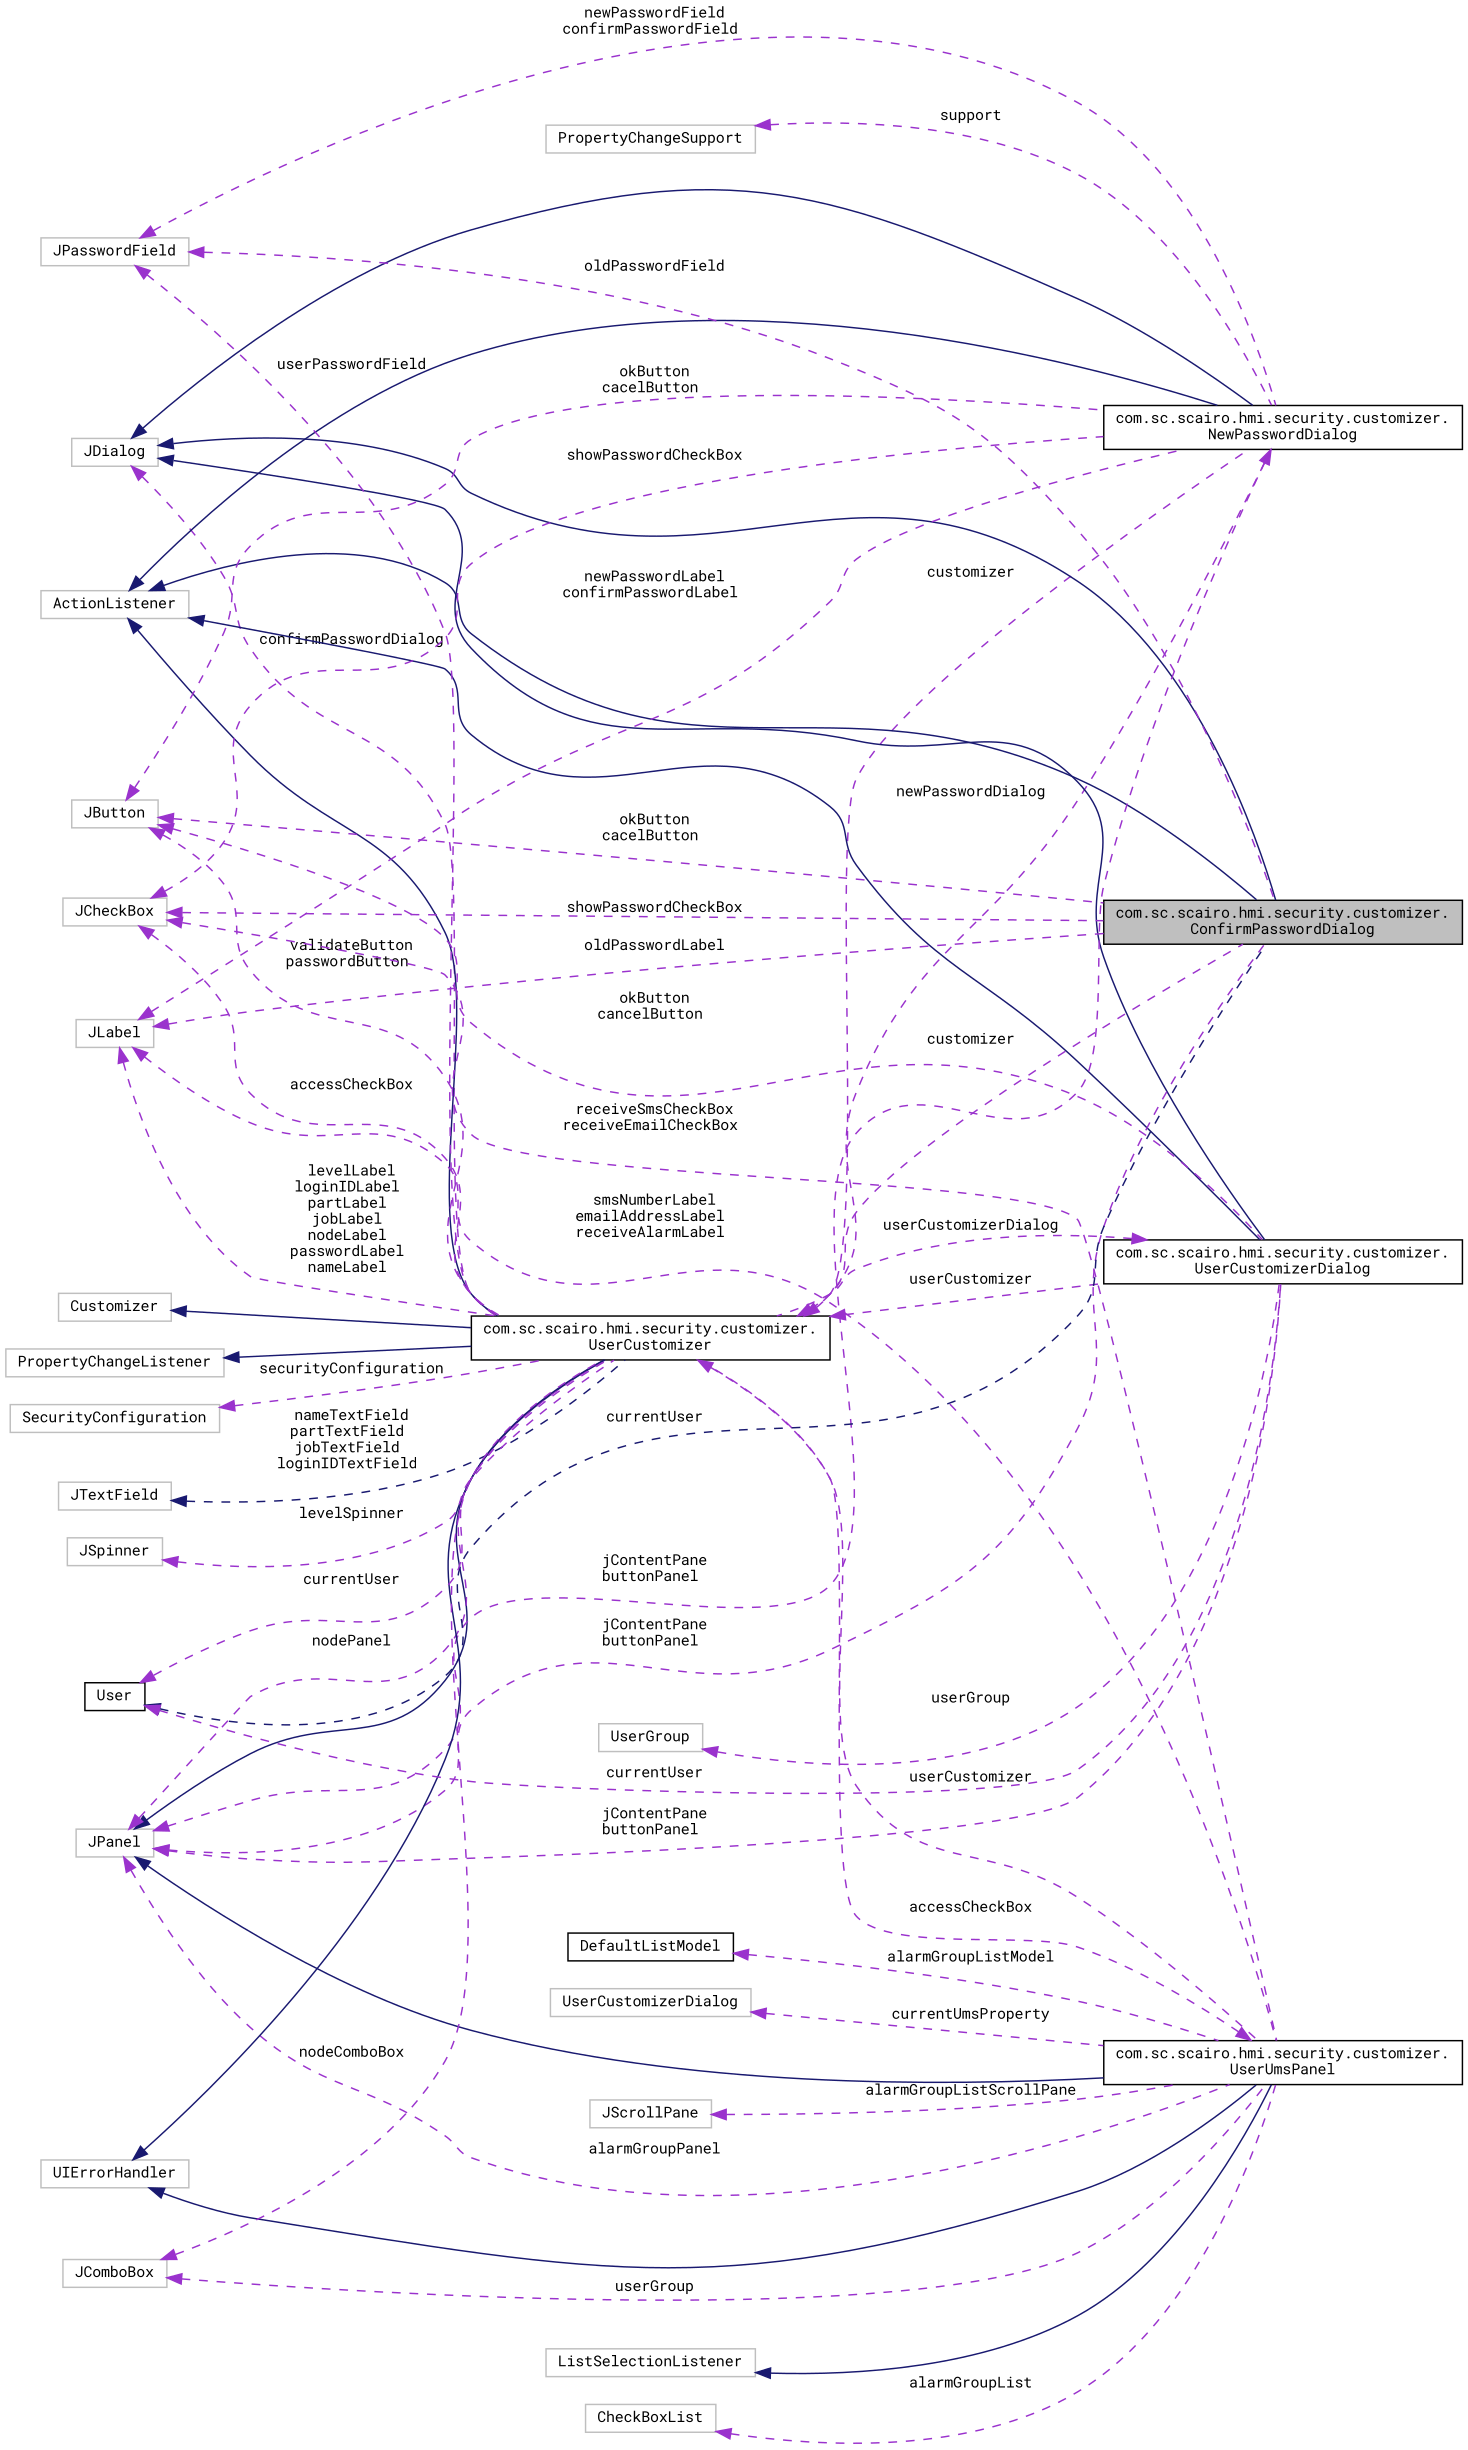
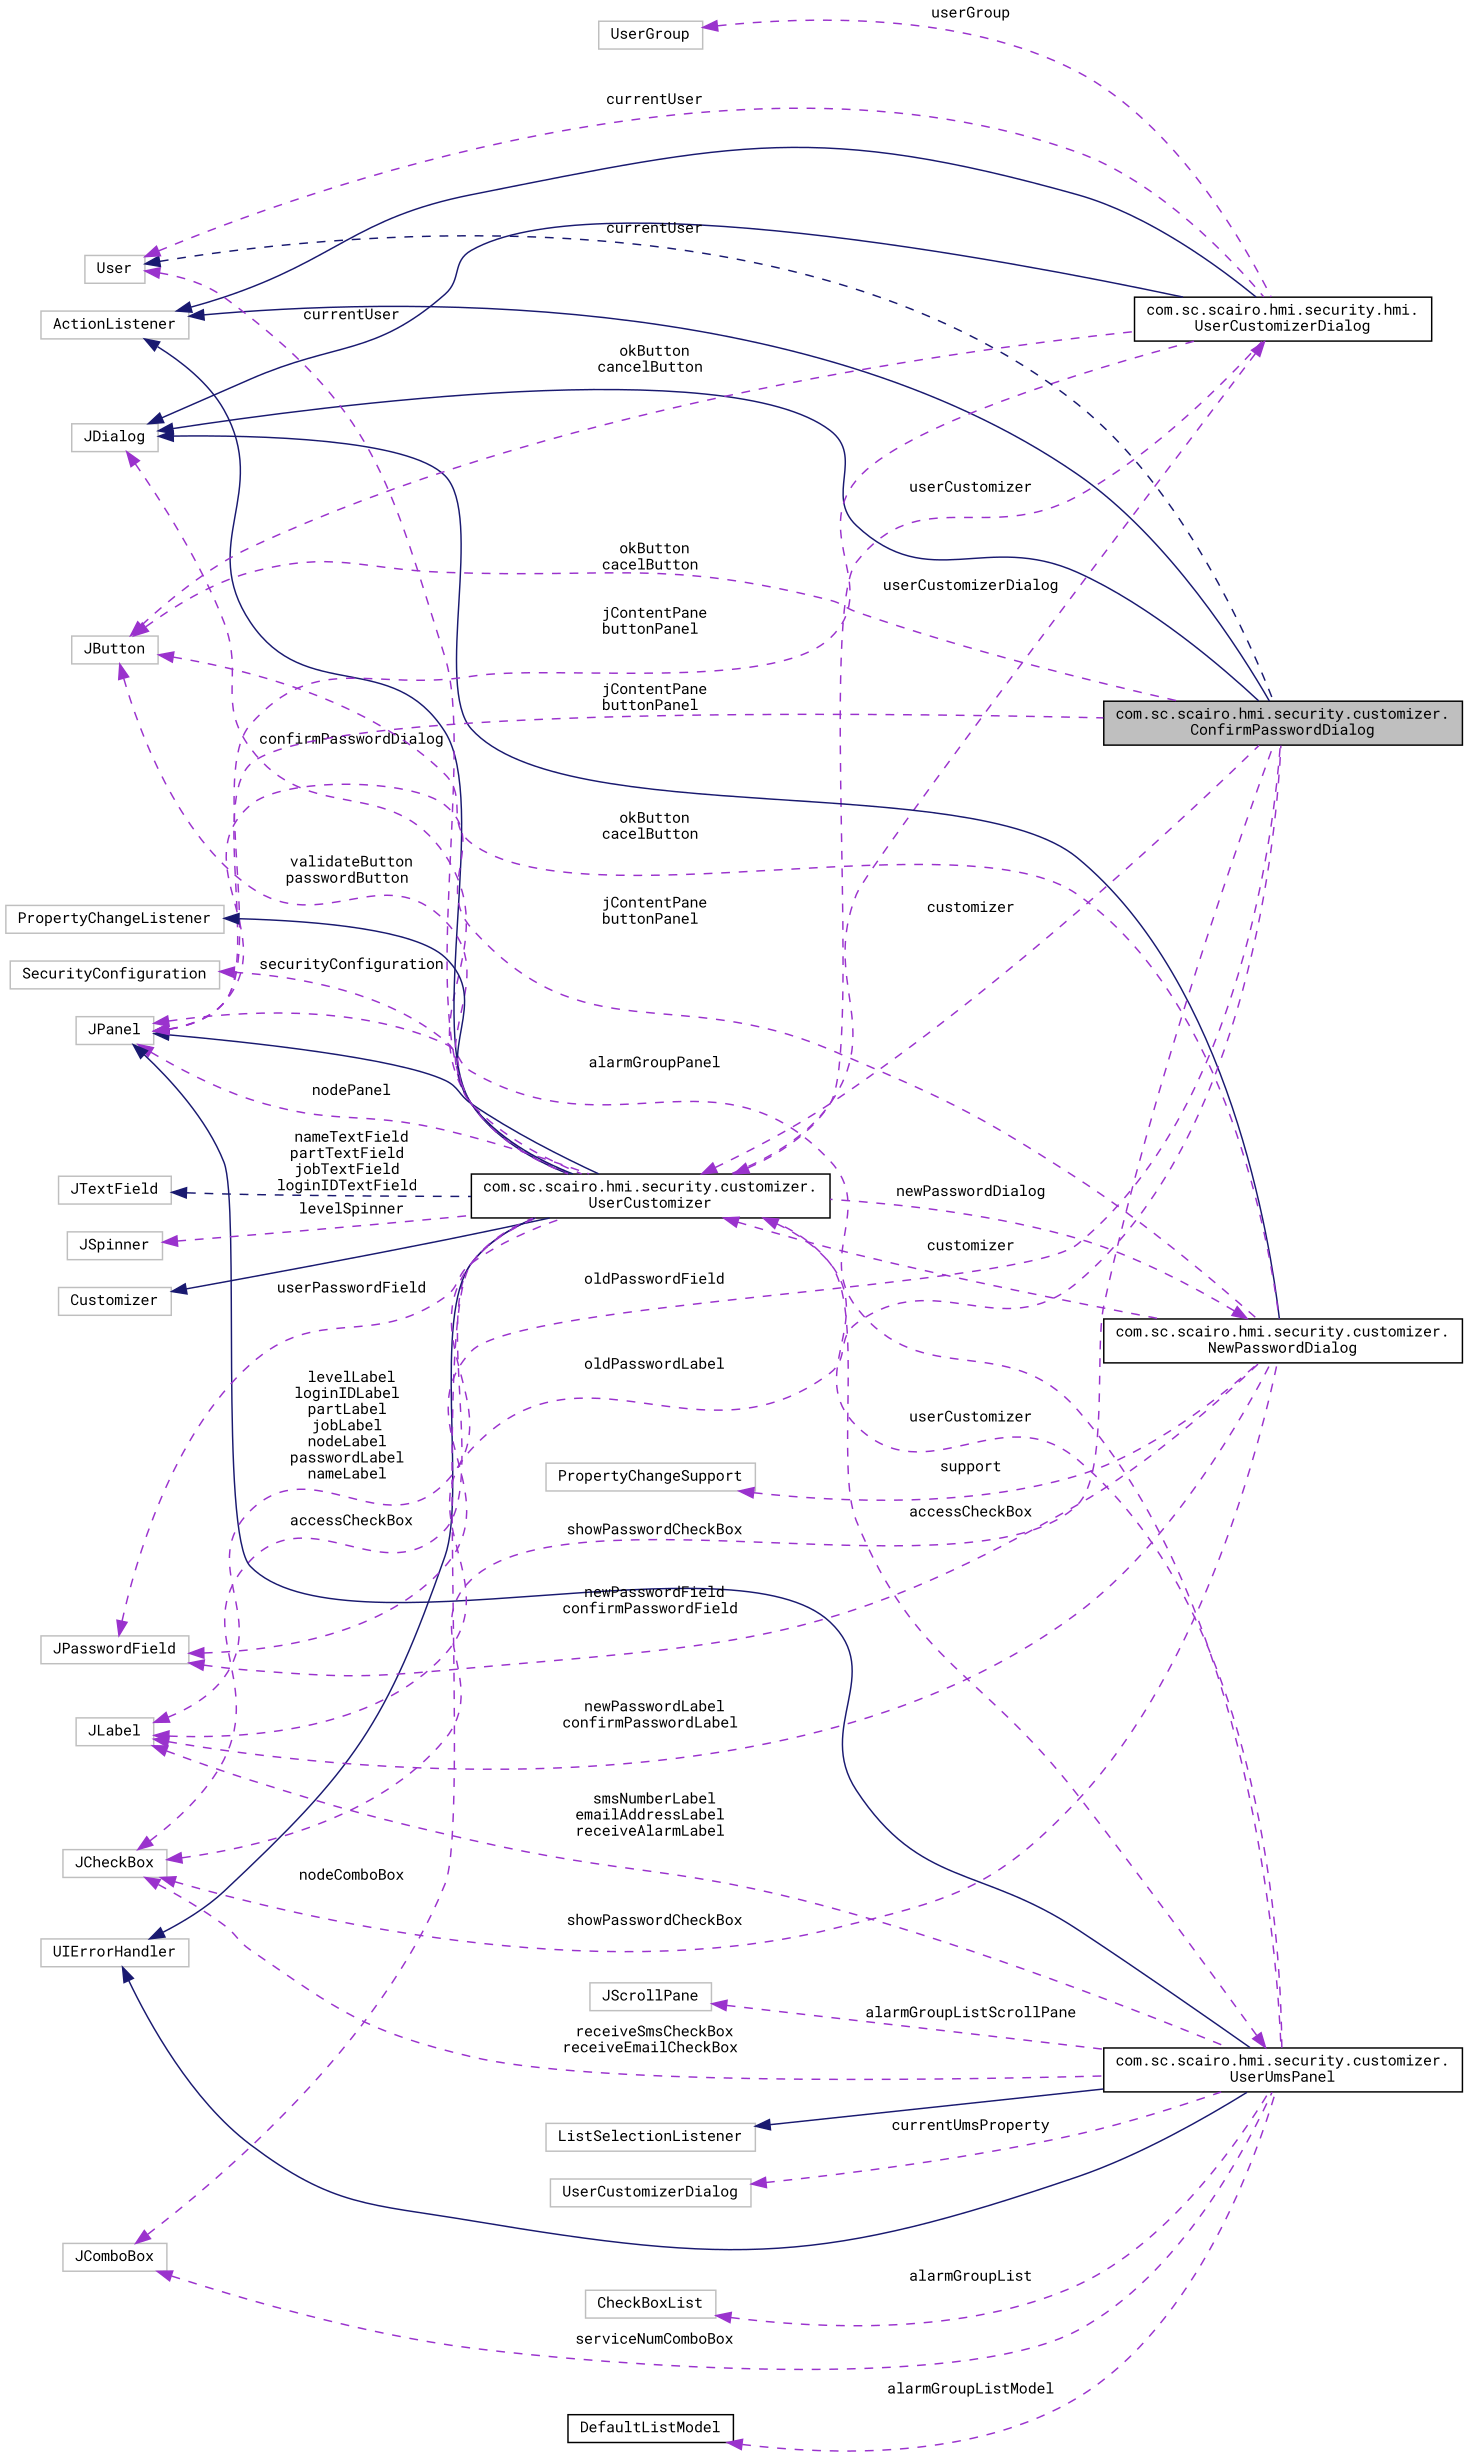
(645, 324) -> none
(1283, 1262) -> (1283, 319)
(115, 1697) -> (115, 269)
(651, 2287) -> (651, 2340)
